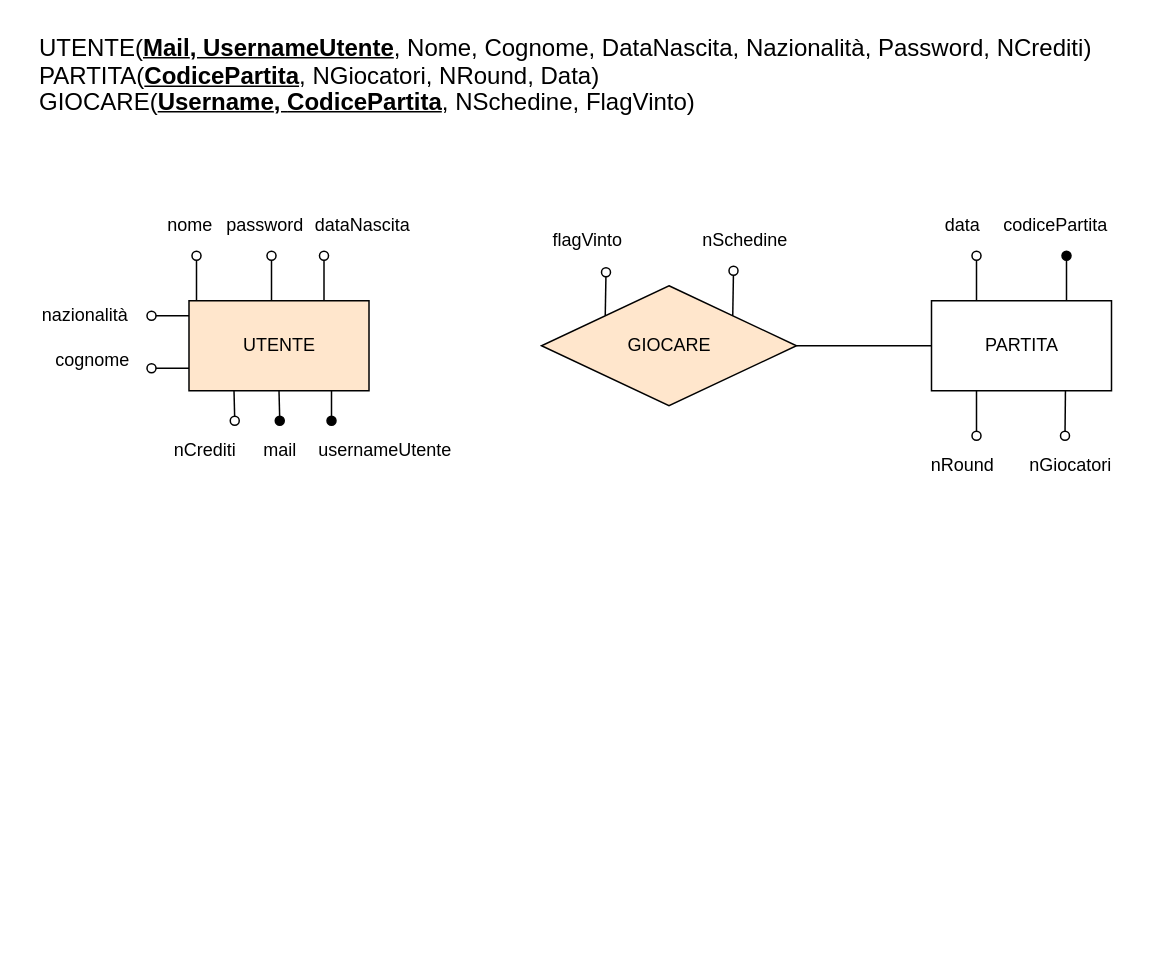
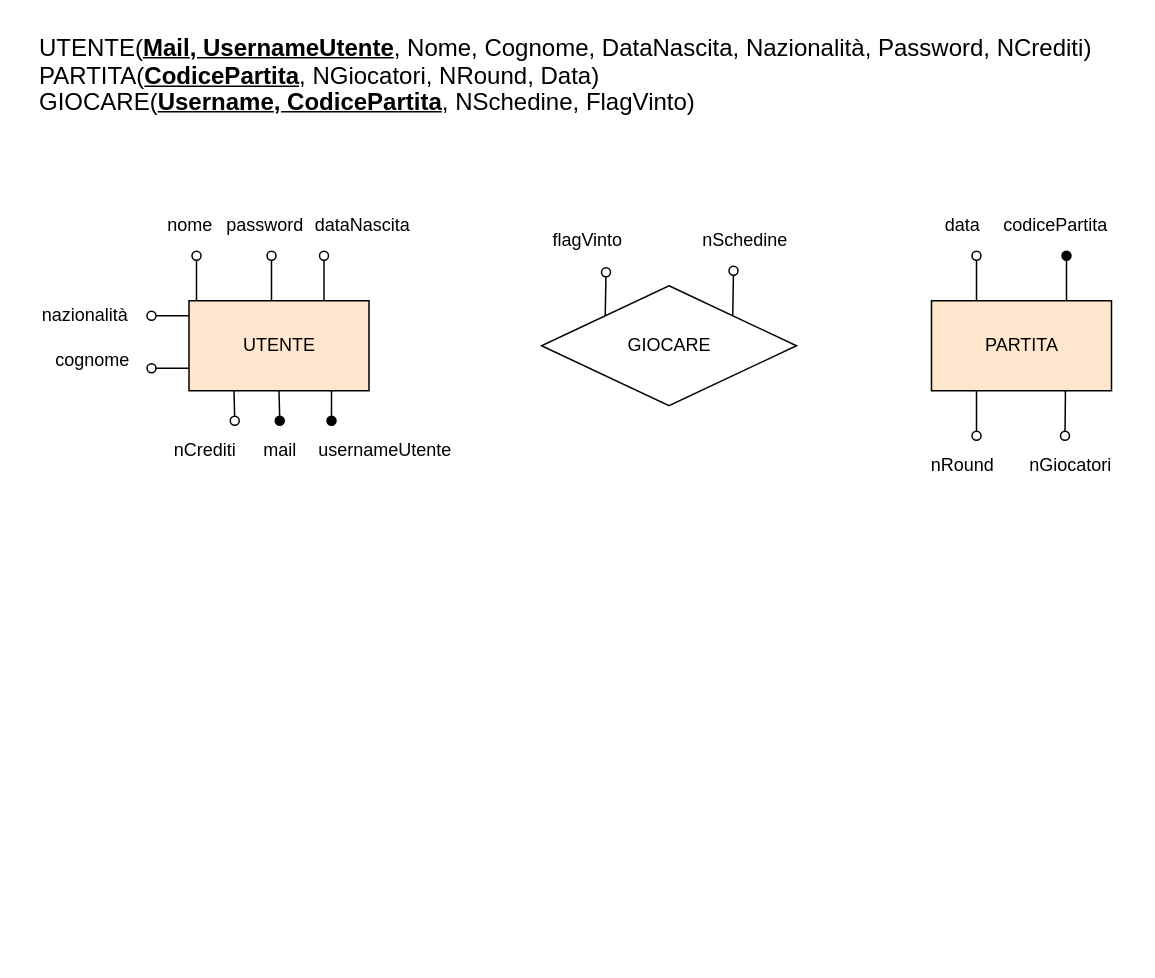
(669, 346) -> (669, 346)
(864, 346) -> none
(1022, 346) -> (1022, 346)
